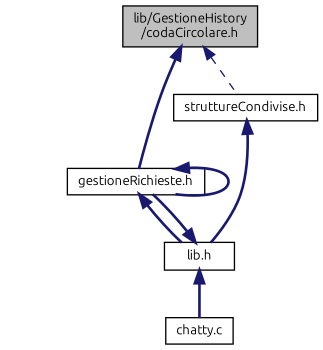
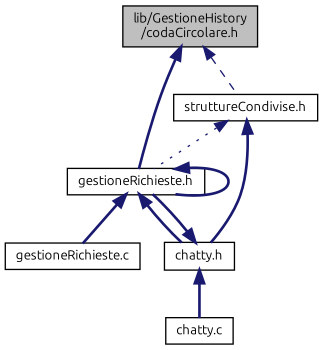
none -> (185, 148)
none -> (73, 256)
(199, 256) -> (199, 256)
